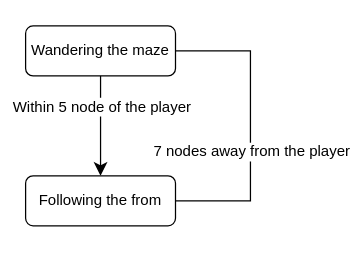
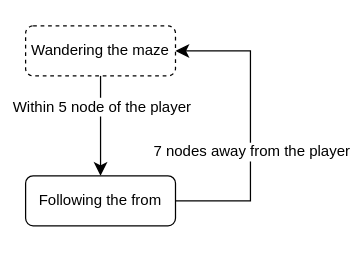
(101, 51) -> (101, 51)
(182, 51) -> (187, 51)
